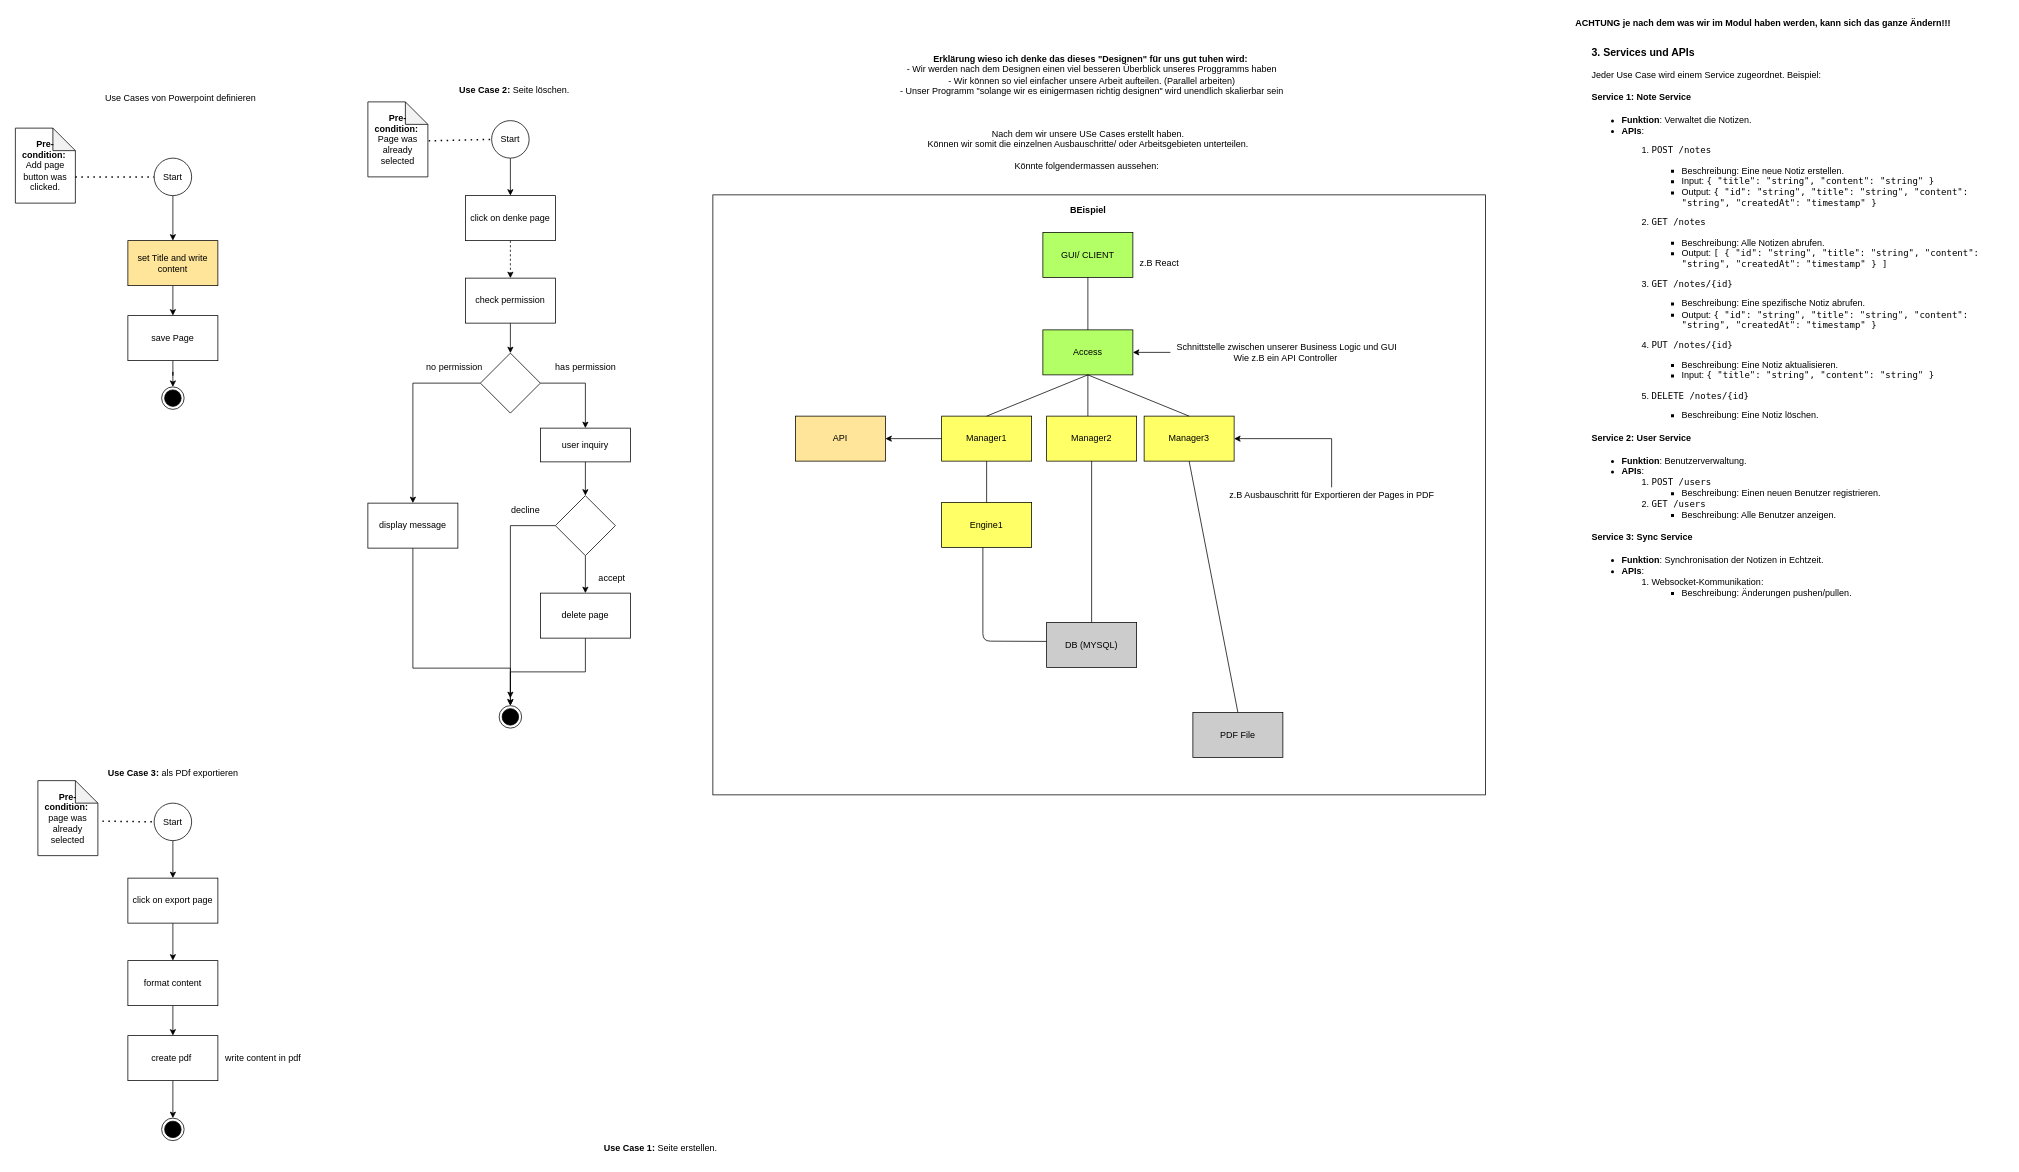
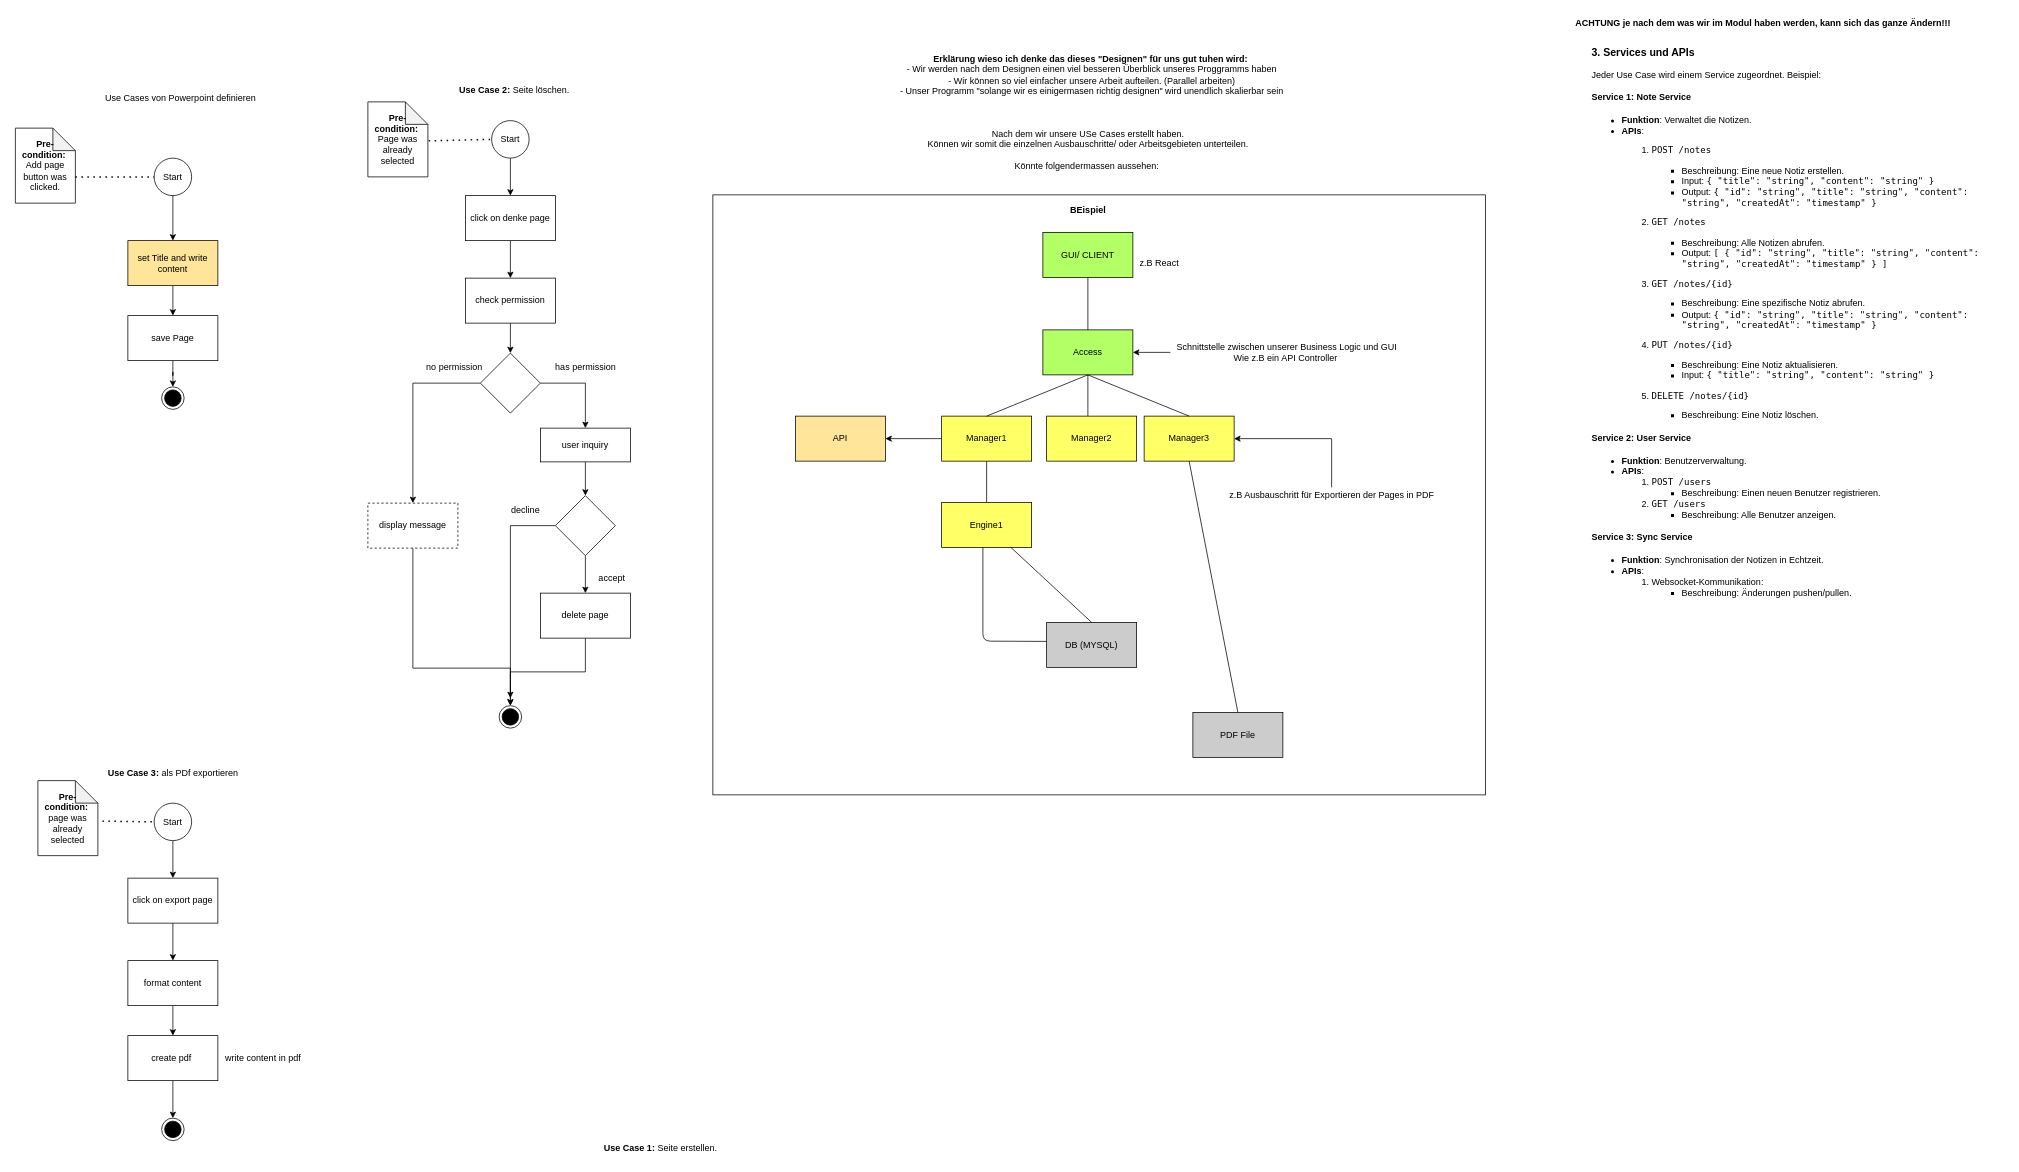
(510, 257) -> (510, 257)
(413, 525) -> (413, 525)
(1092, 542) -> (1051, 585)
